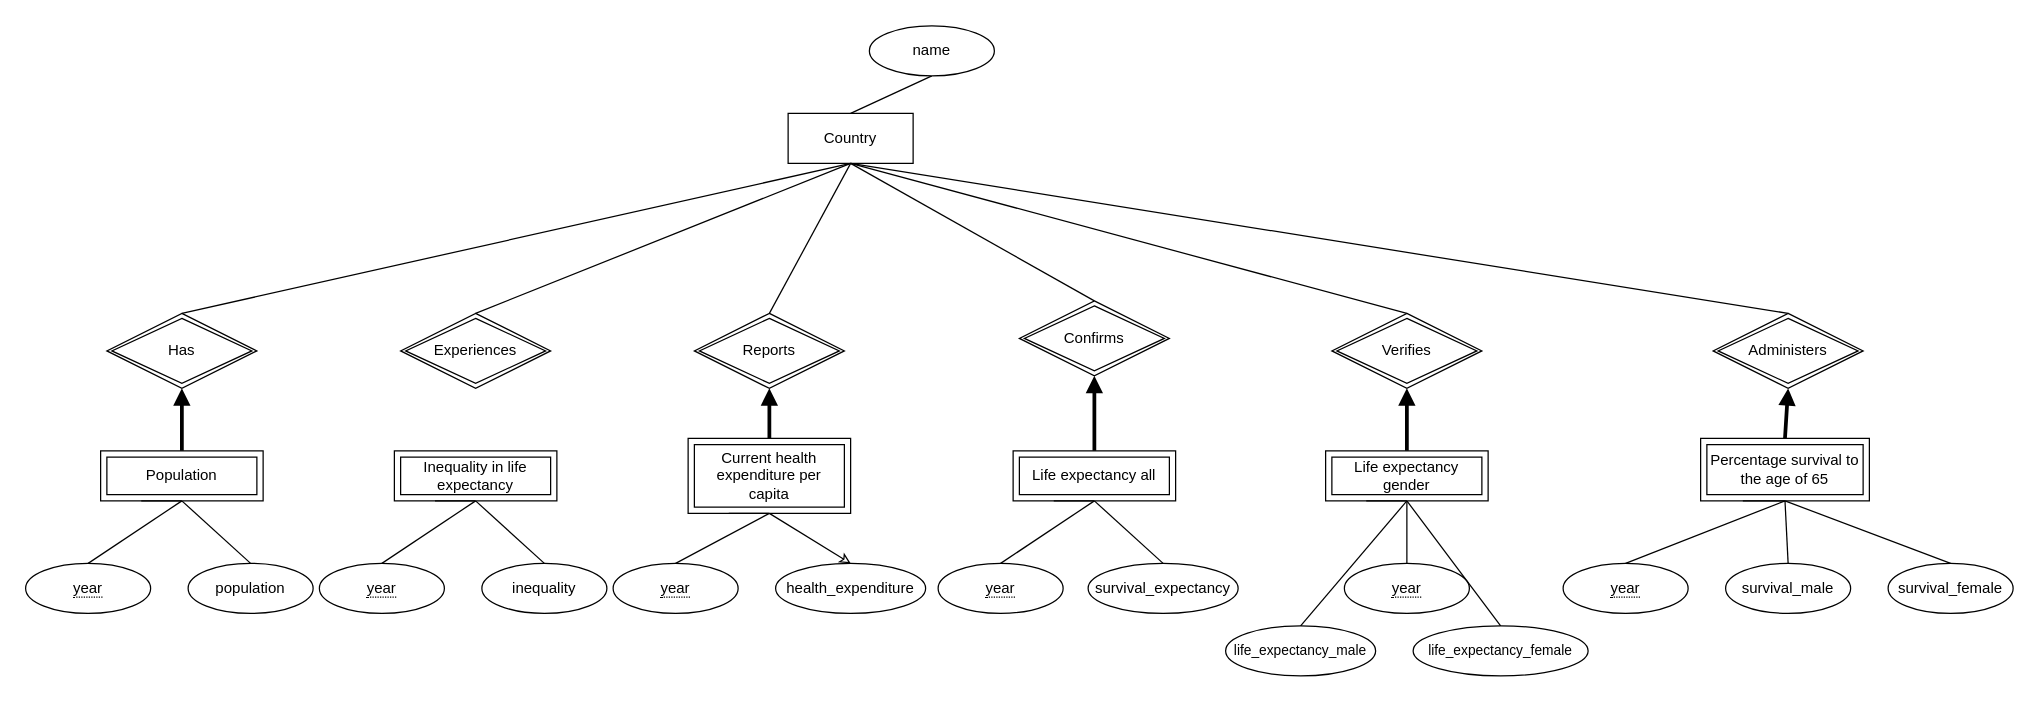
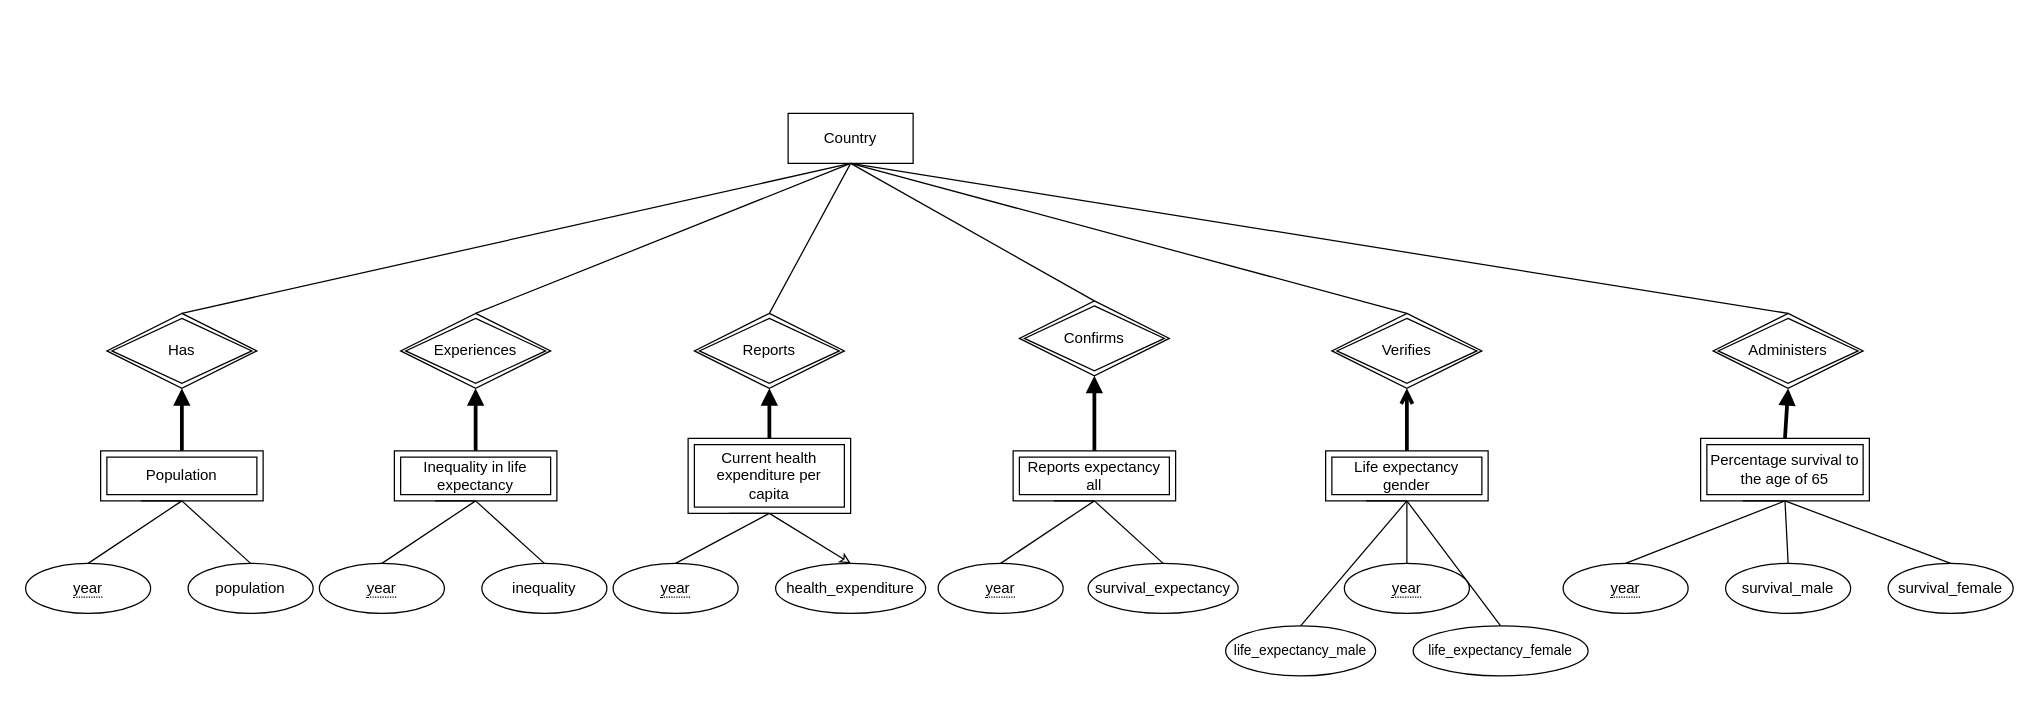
(932, 51) -> none
(891, 95) -> none
(1407, 406) -> (1407, 404)
none -> (476, 428)
(1094, 476) -> (1094, 476)
